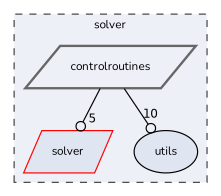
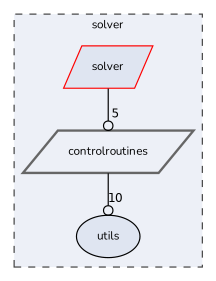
(92, 105) -> (108, 105)
